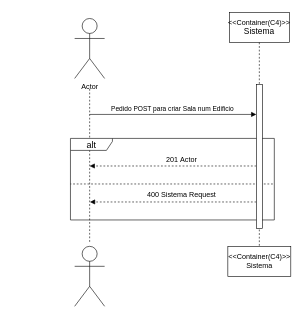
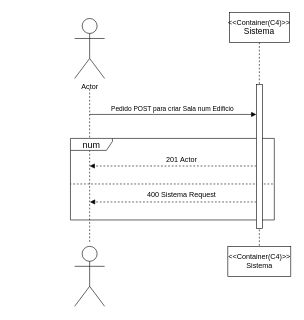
(92, 144) -> (92, 144)
